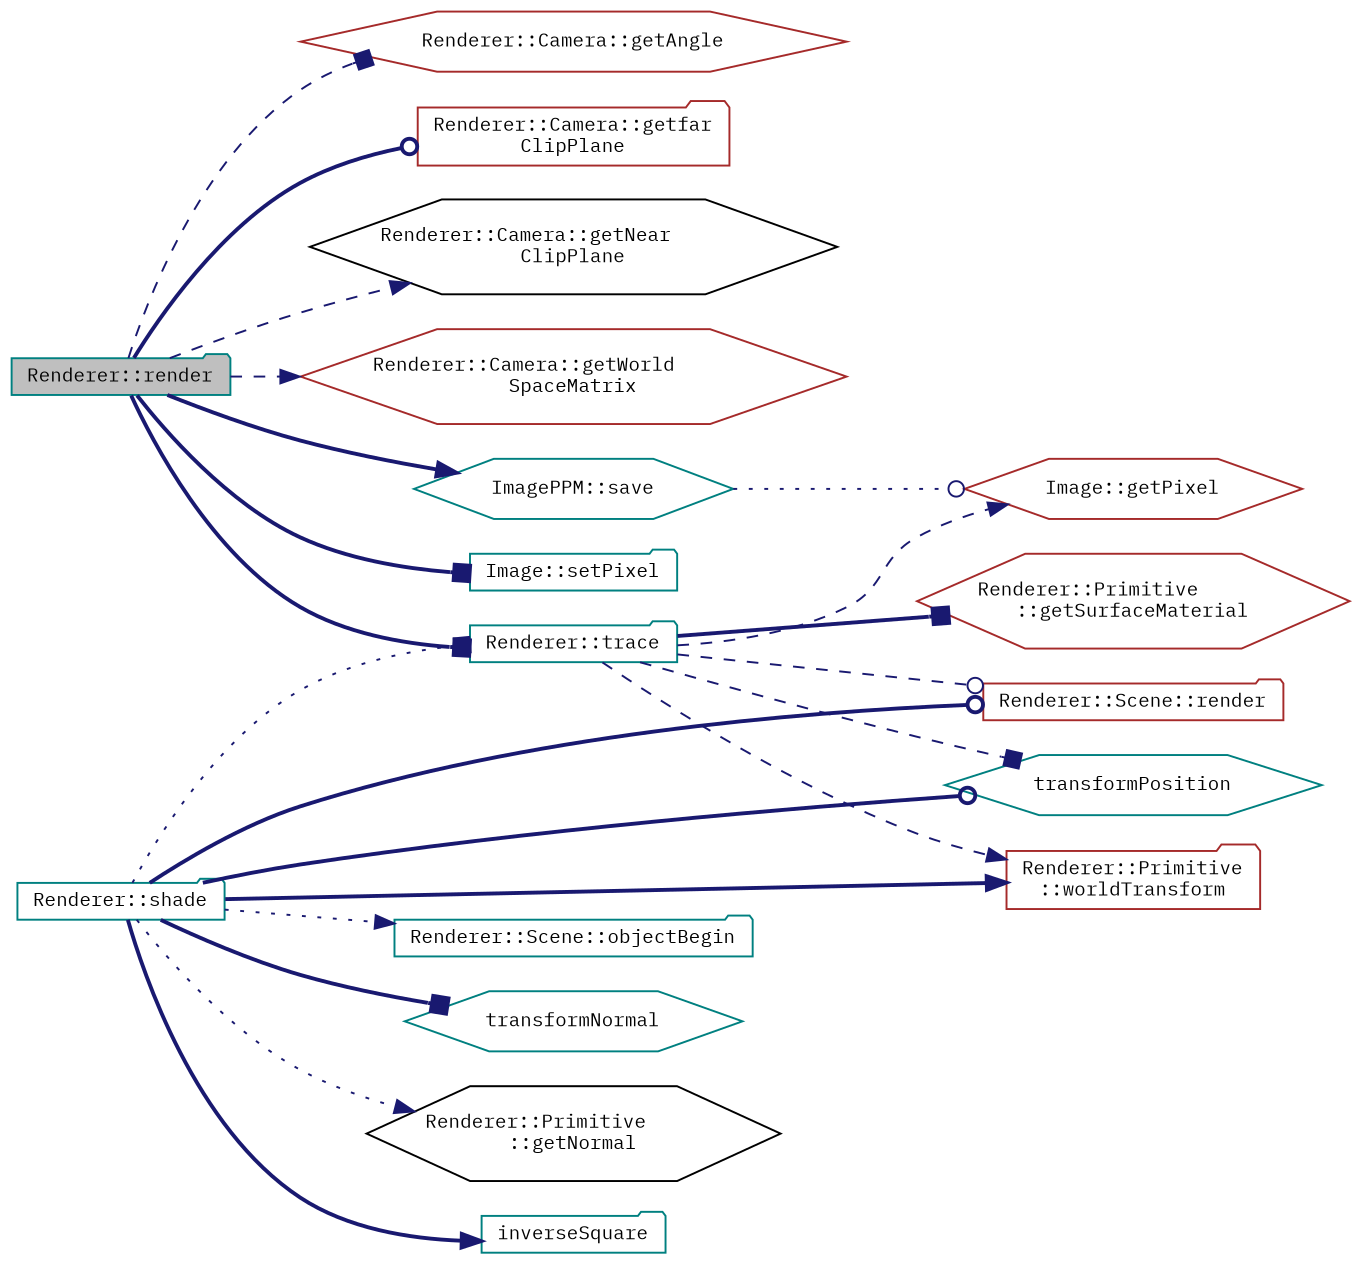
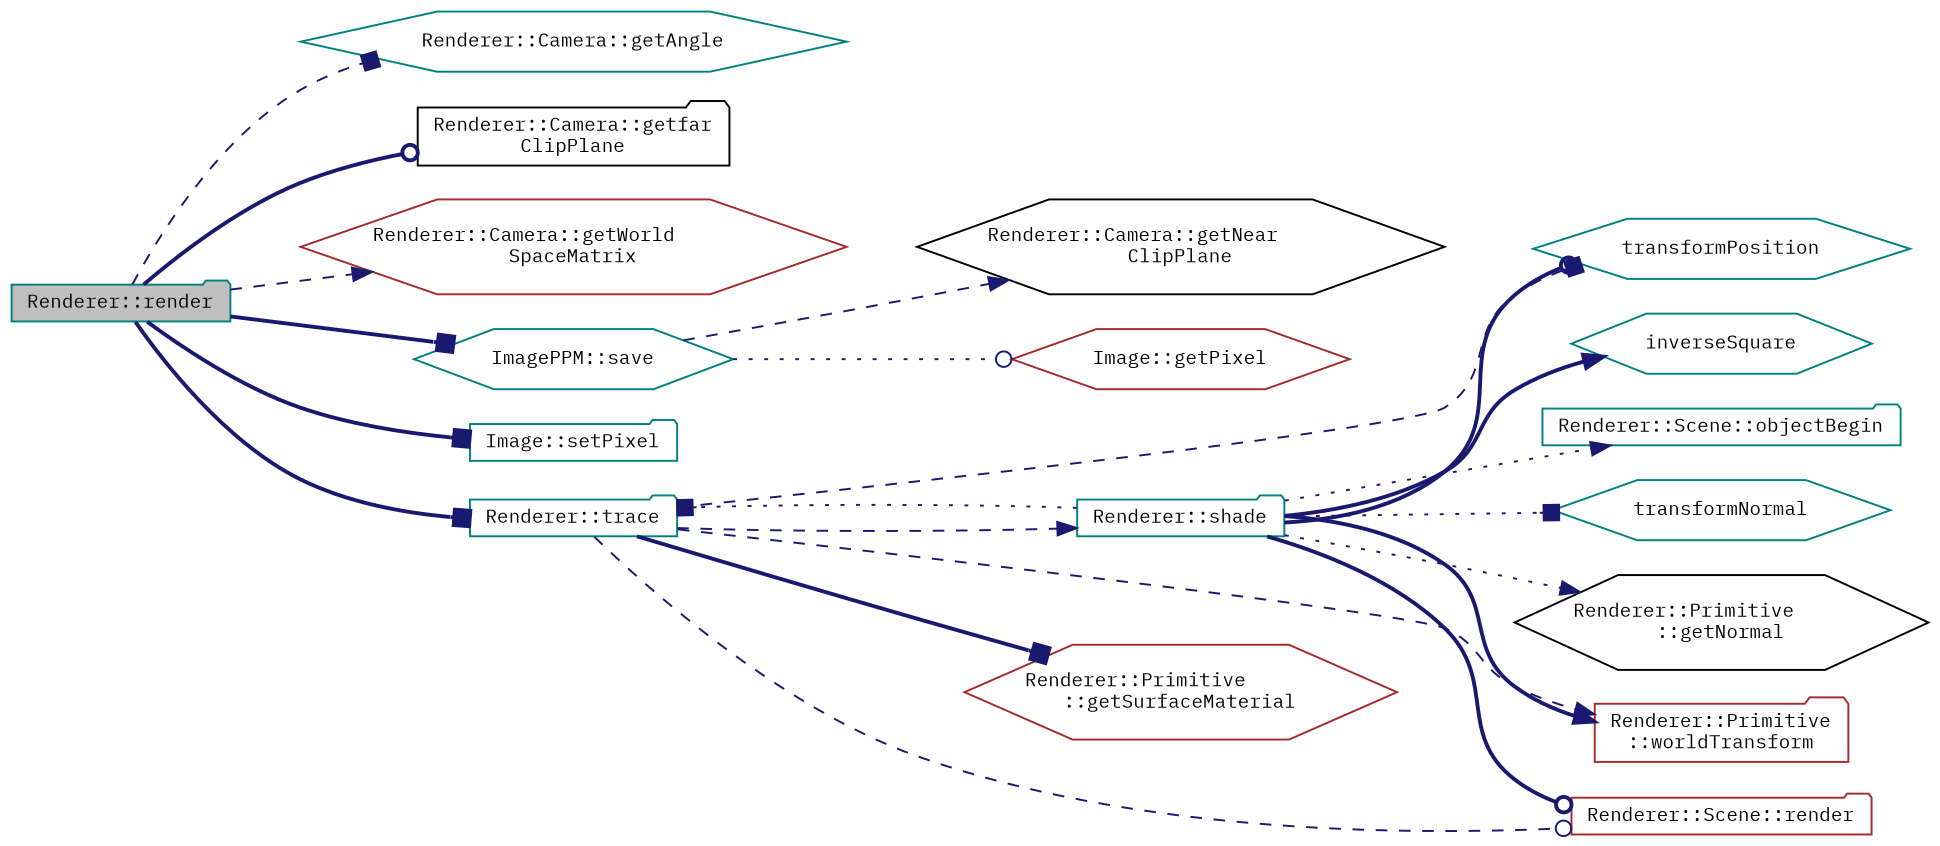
(574, 42) -> (574, 42)
(574, 137) -> (574, 137)
(279, 319) -> (836, 313)
(300, 440) -> (332, 329)
(848, 606) -> (867, 531)
(291, 972) -> (1412, 515)
(574, 1234) -> (1722, 344)
